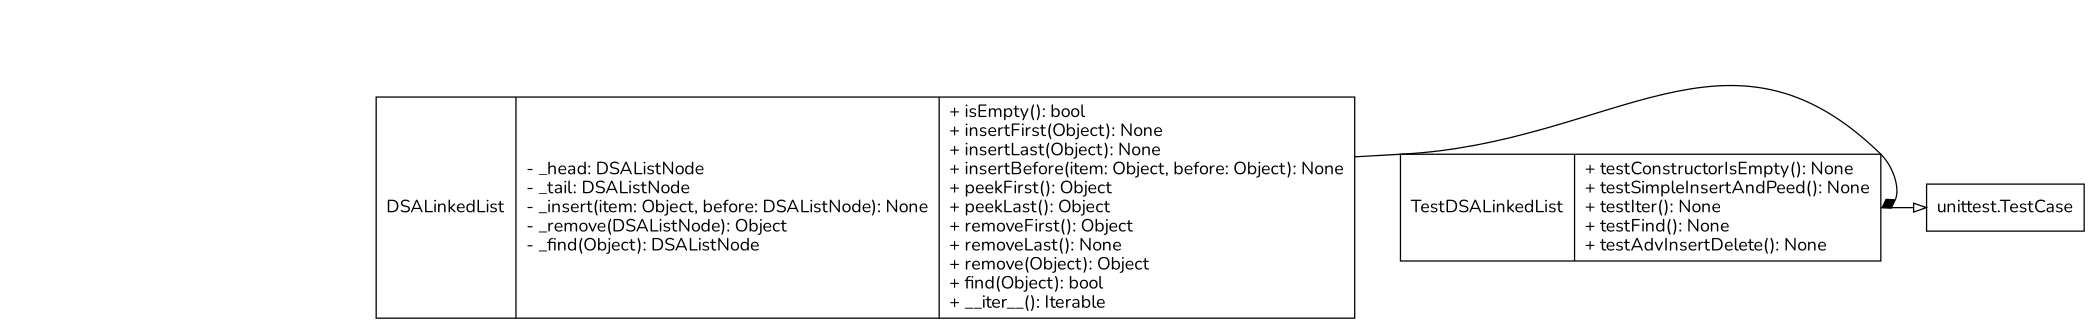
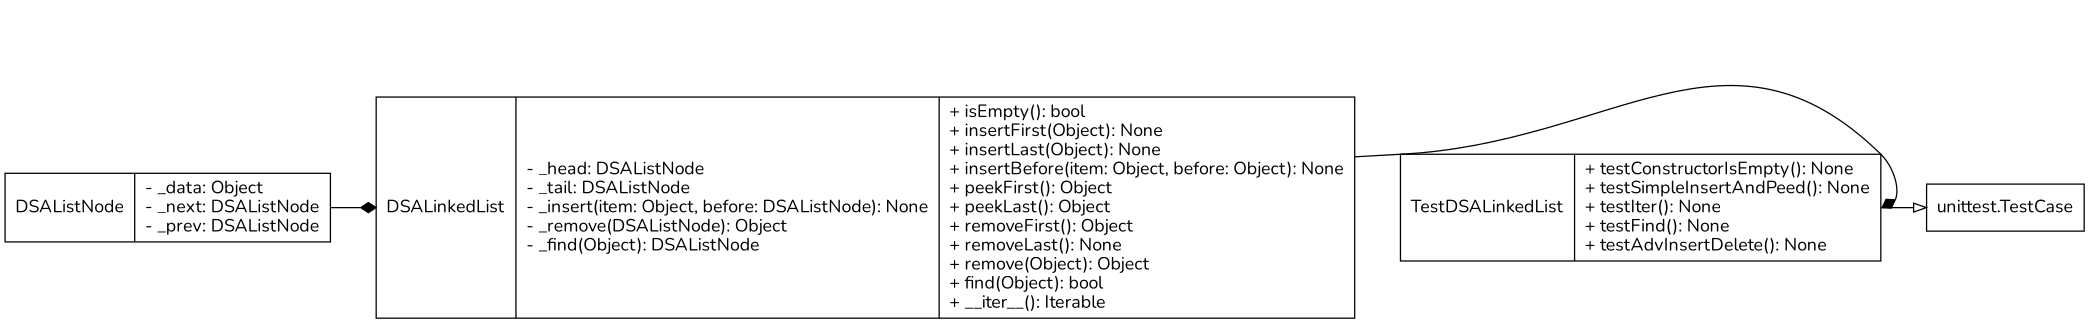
none -> (168, 208)
